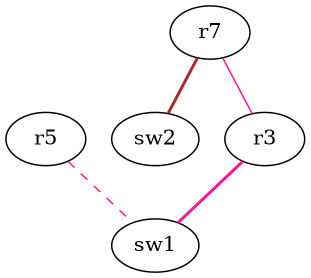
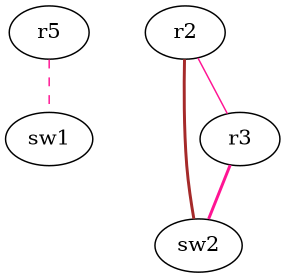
(210, 33) -> (185, 33)
(210, 192) -> (219, 192)
